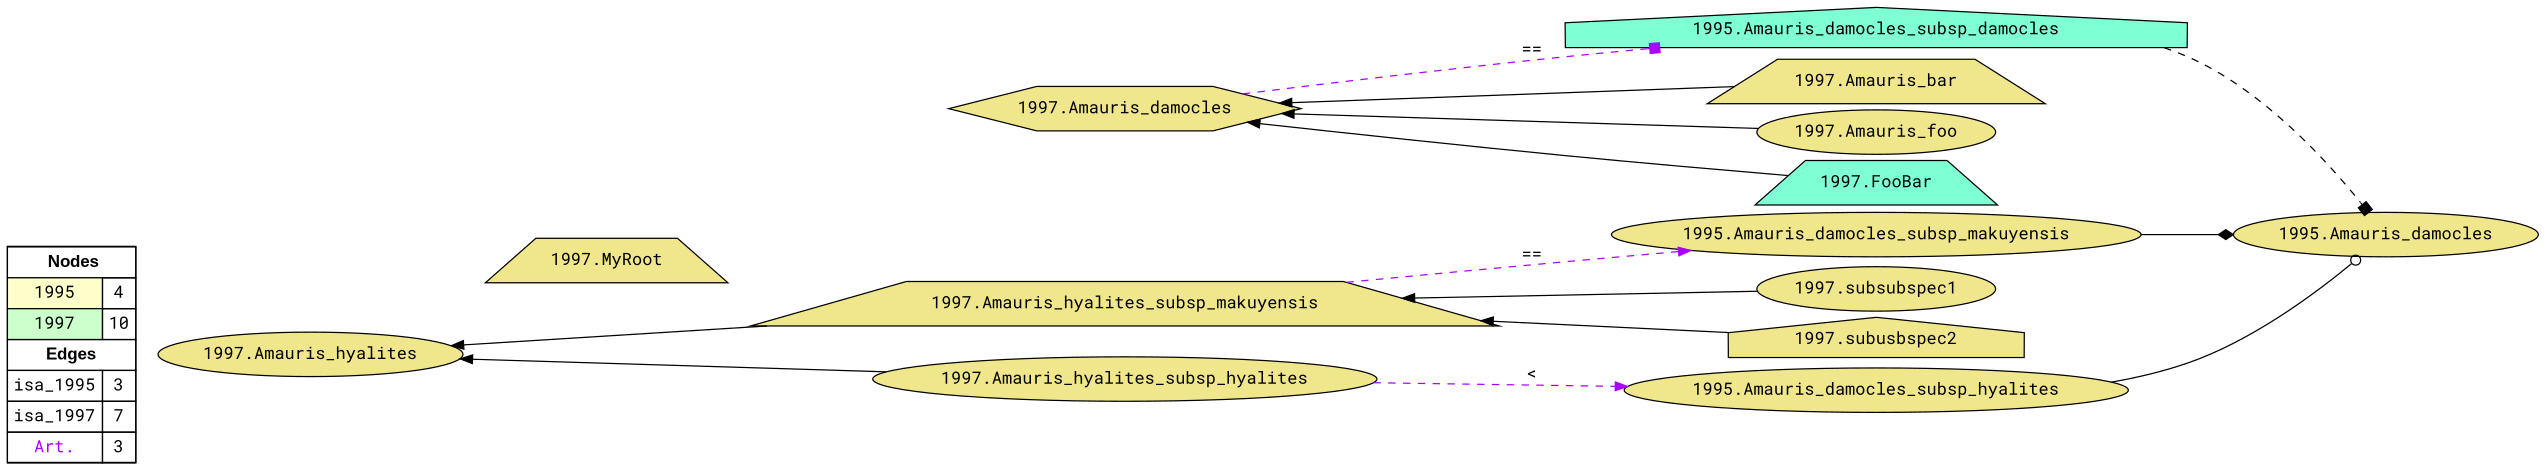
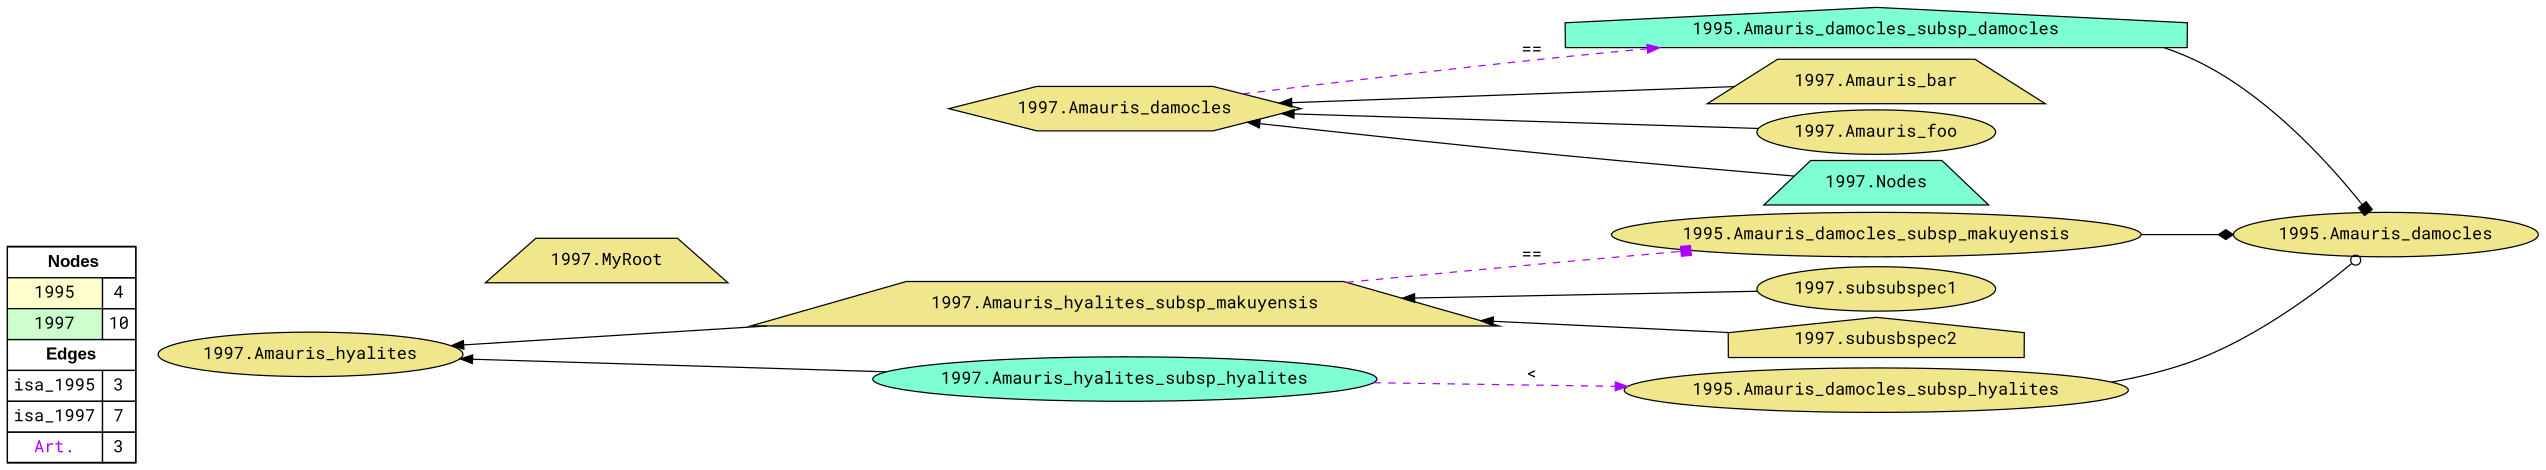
(1445, 70) -> (1445, 70)
(2273, 112) -> (2273, 112)
(1876, 183) -> (1876, 183)
(1512, 267) -> (1512, 267)
(1125, 379) -> (1125, 379)
